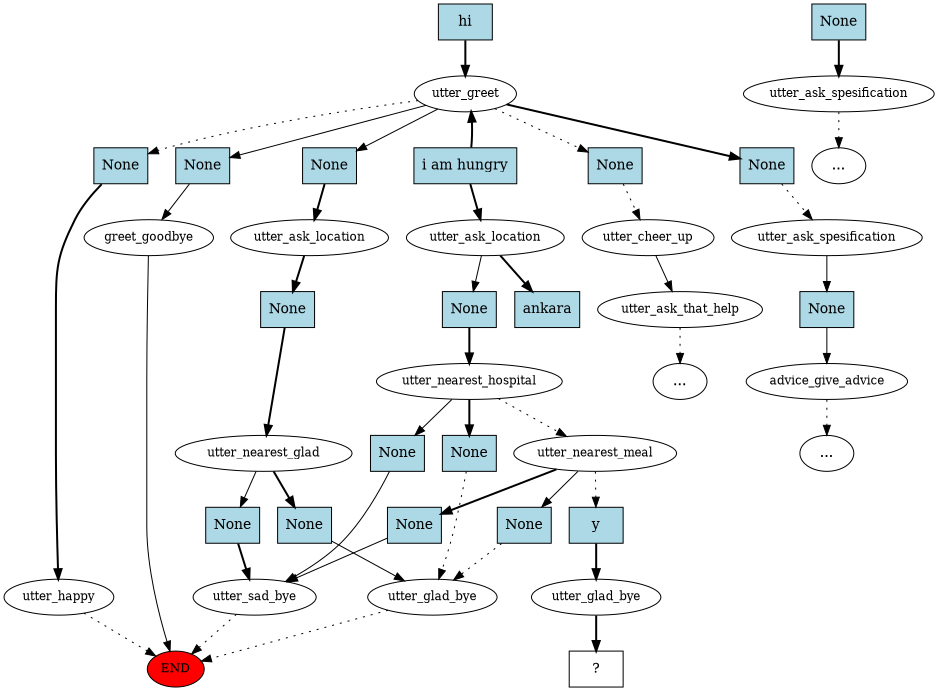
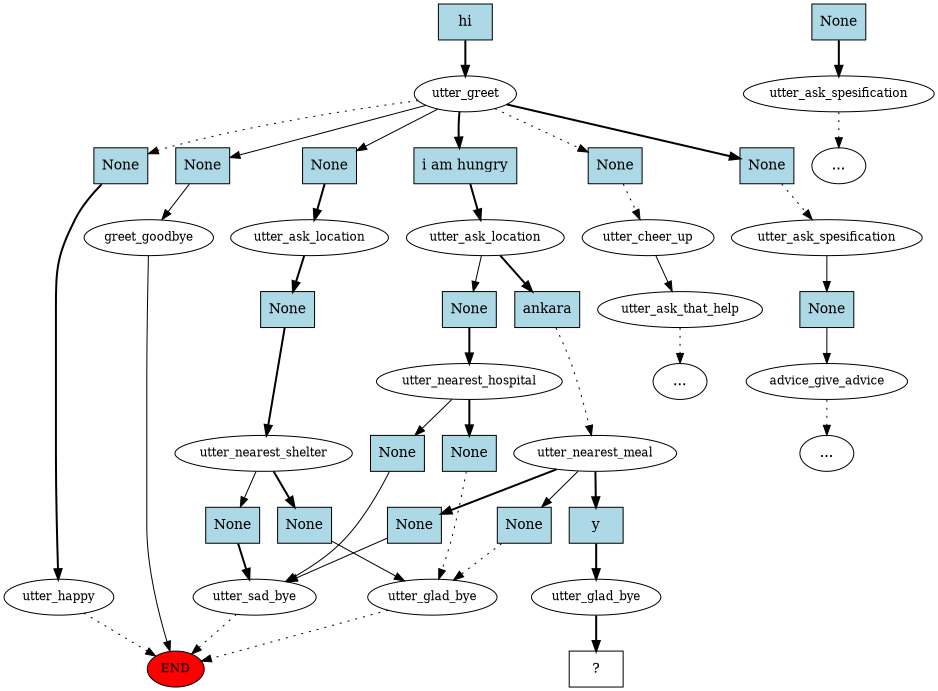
(472, 135) -> (459, 125)
(528, 415) -> (575, 376)
(264, 453) -> (264, 453)
(596, 484) -> (596, 484)
